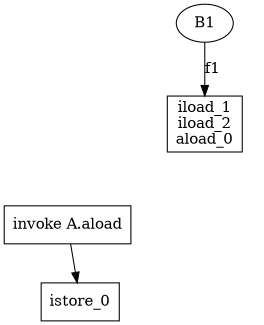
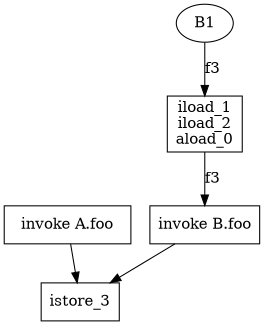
(213, 69) -> (213, 69)
(68, 225) -> (68, 225)
none -> (205, 225)
(80, 302) -> (80, 302)
